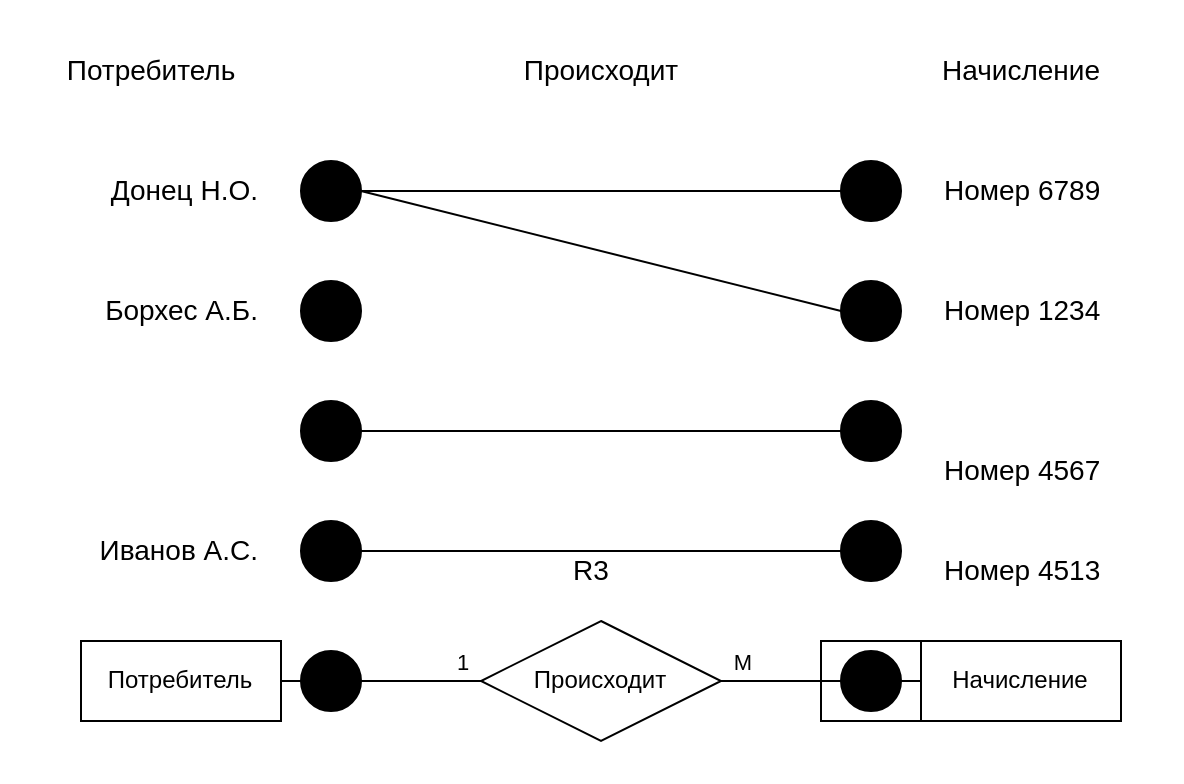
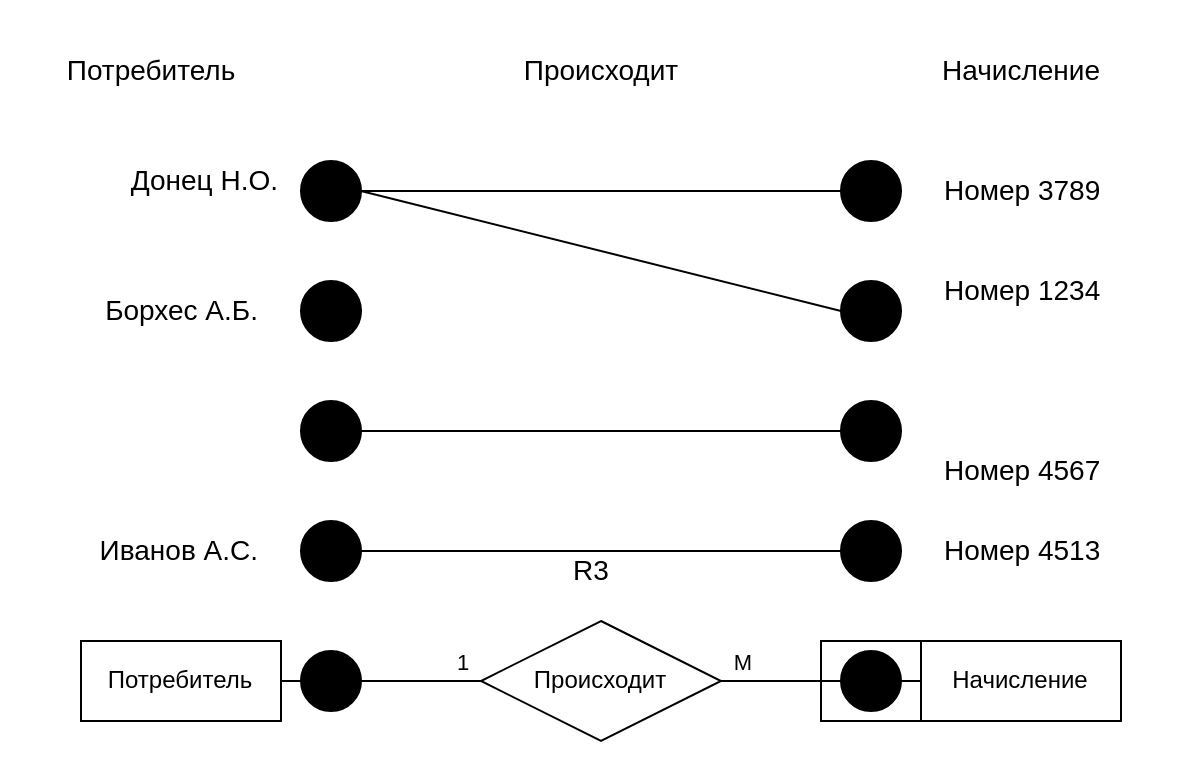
(161, 191) -> (181, 181)
(1009, 191) -> (1009, 191)
(1041, 311) -> (1041, 291)
(1041, 571) -> (1041, 551)
